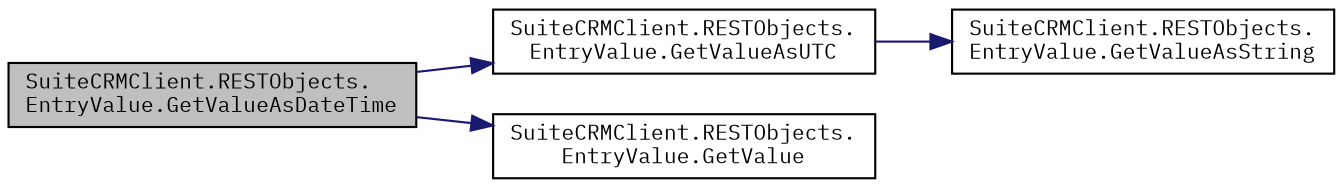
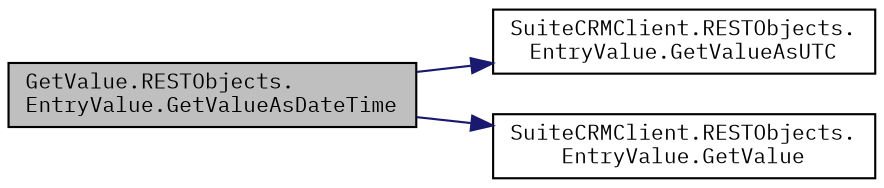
(1143, 42) -> none
(212, 95) -> (212, 95)
